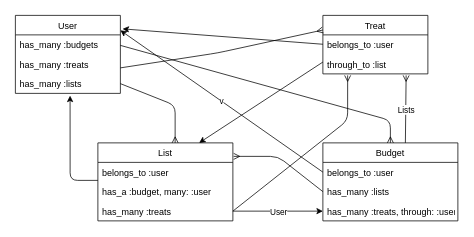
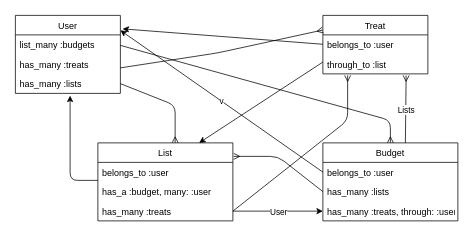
(60, 45) -> (60, 45)
